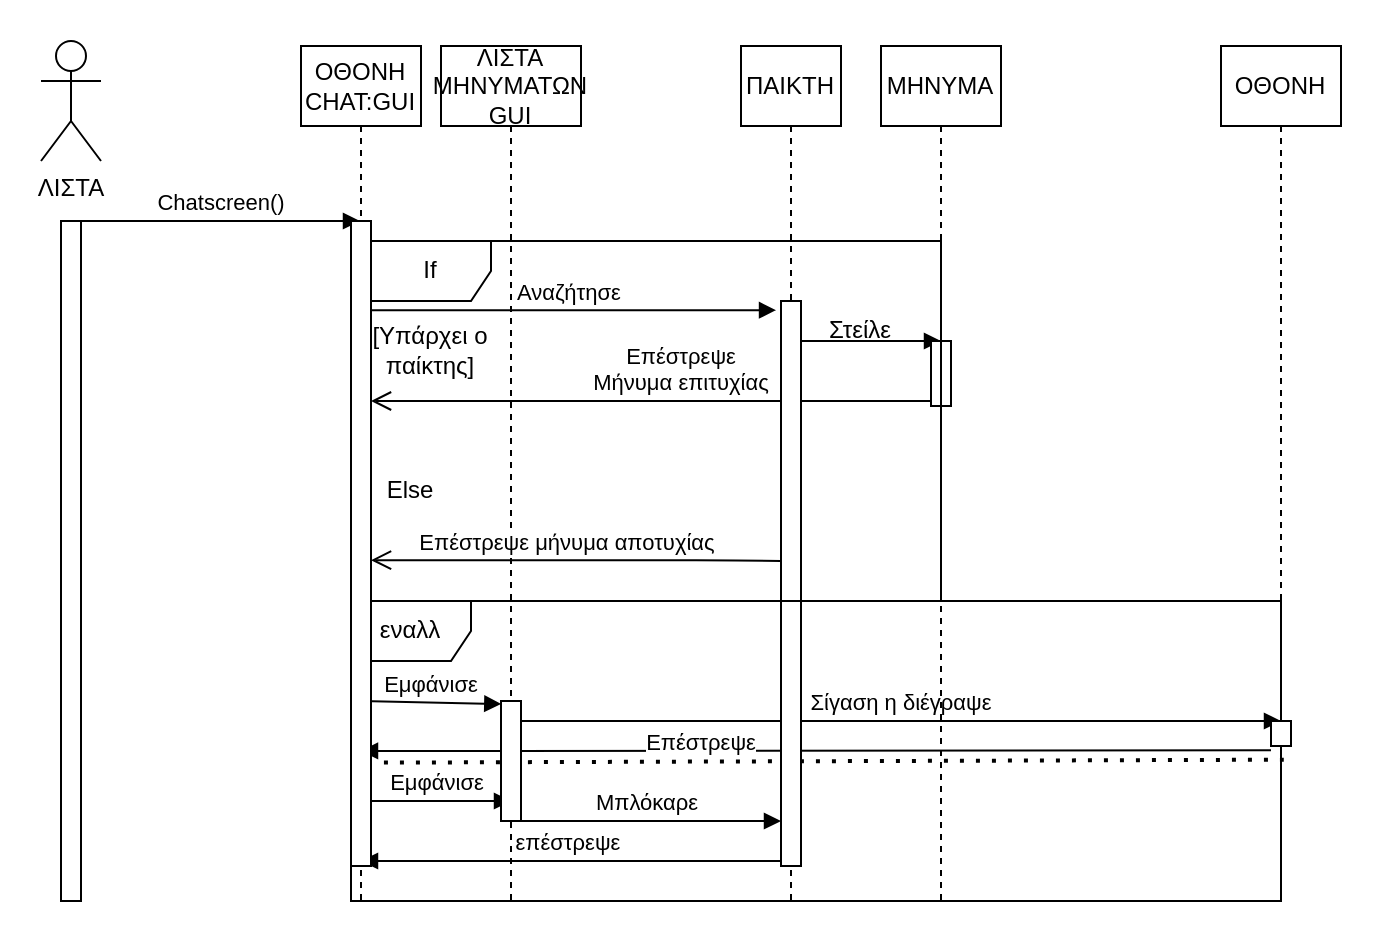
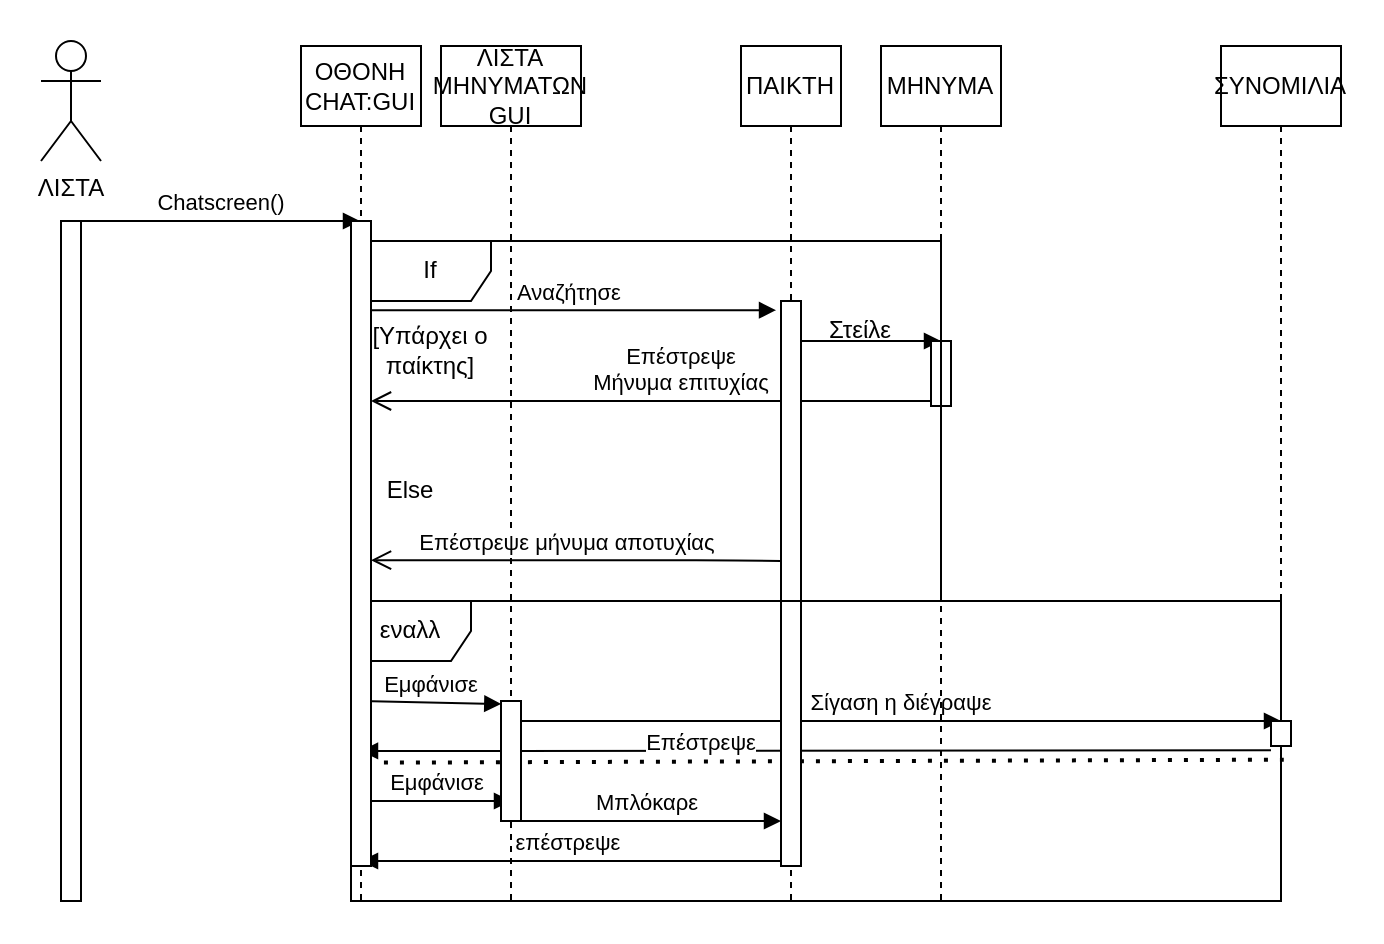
(1281, 87) -> (1281, 87)
